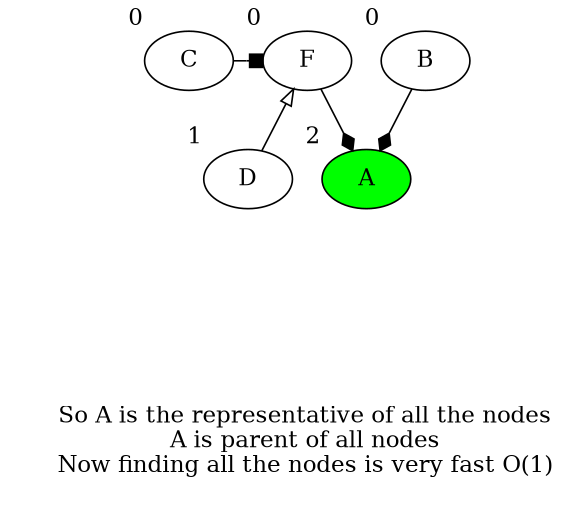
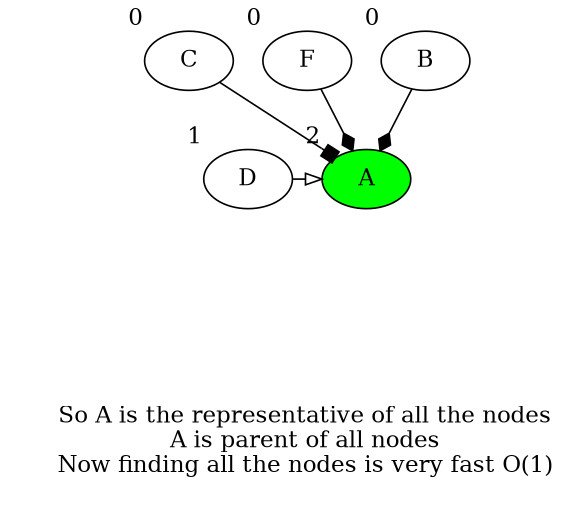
(240, 61) -> (271, 115)
(274, 127) -> (299, 179)
